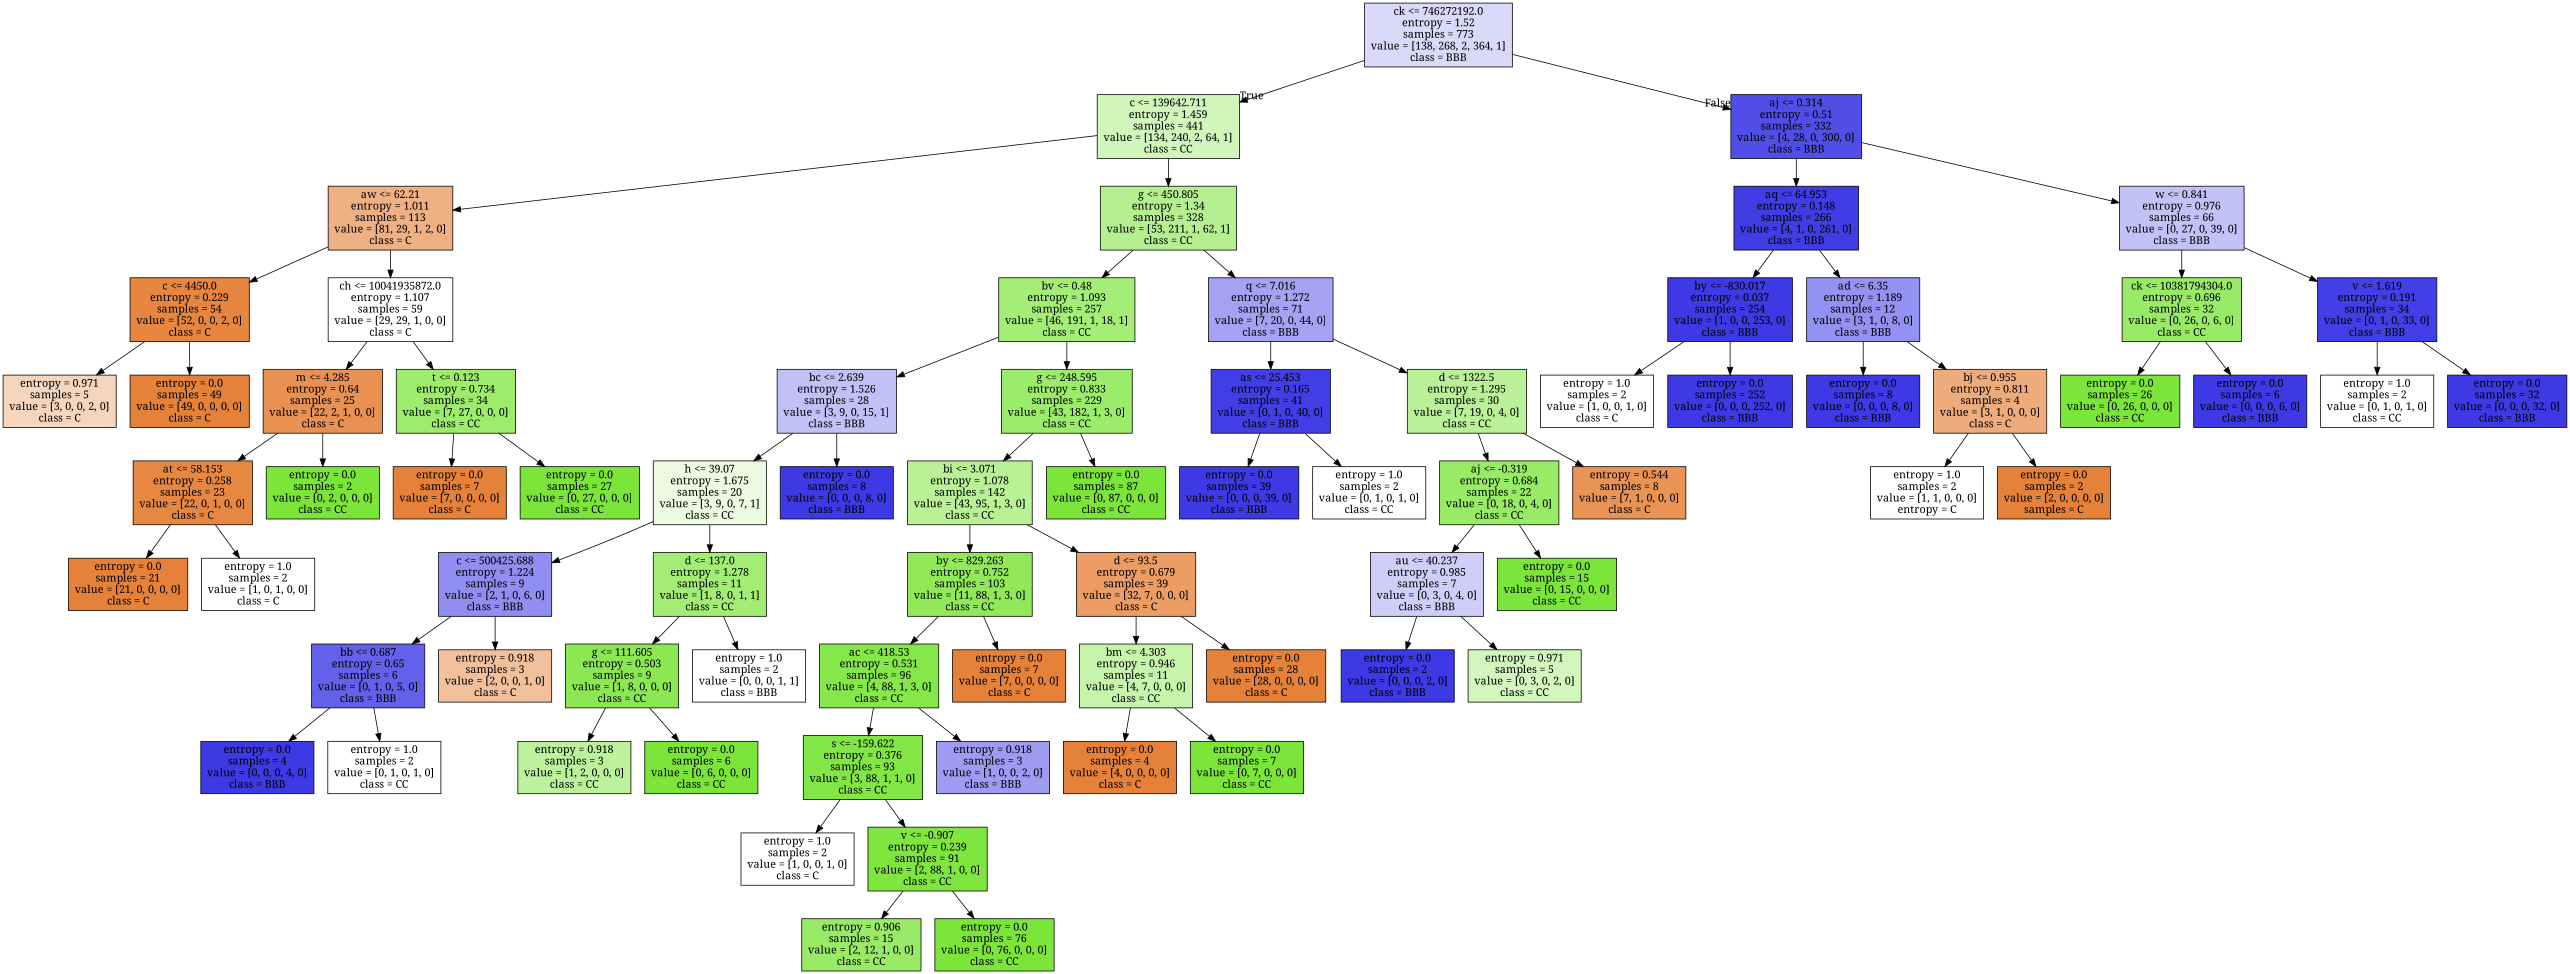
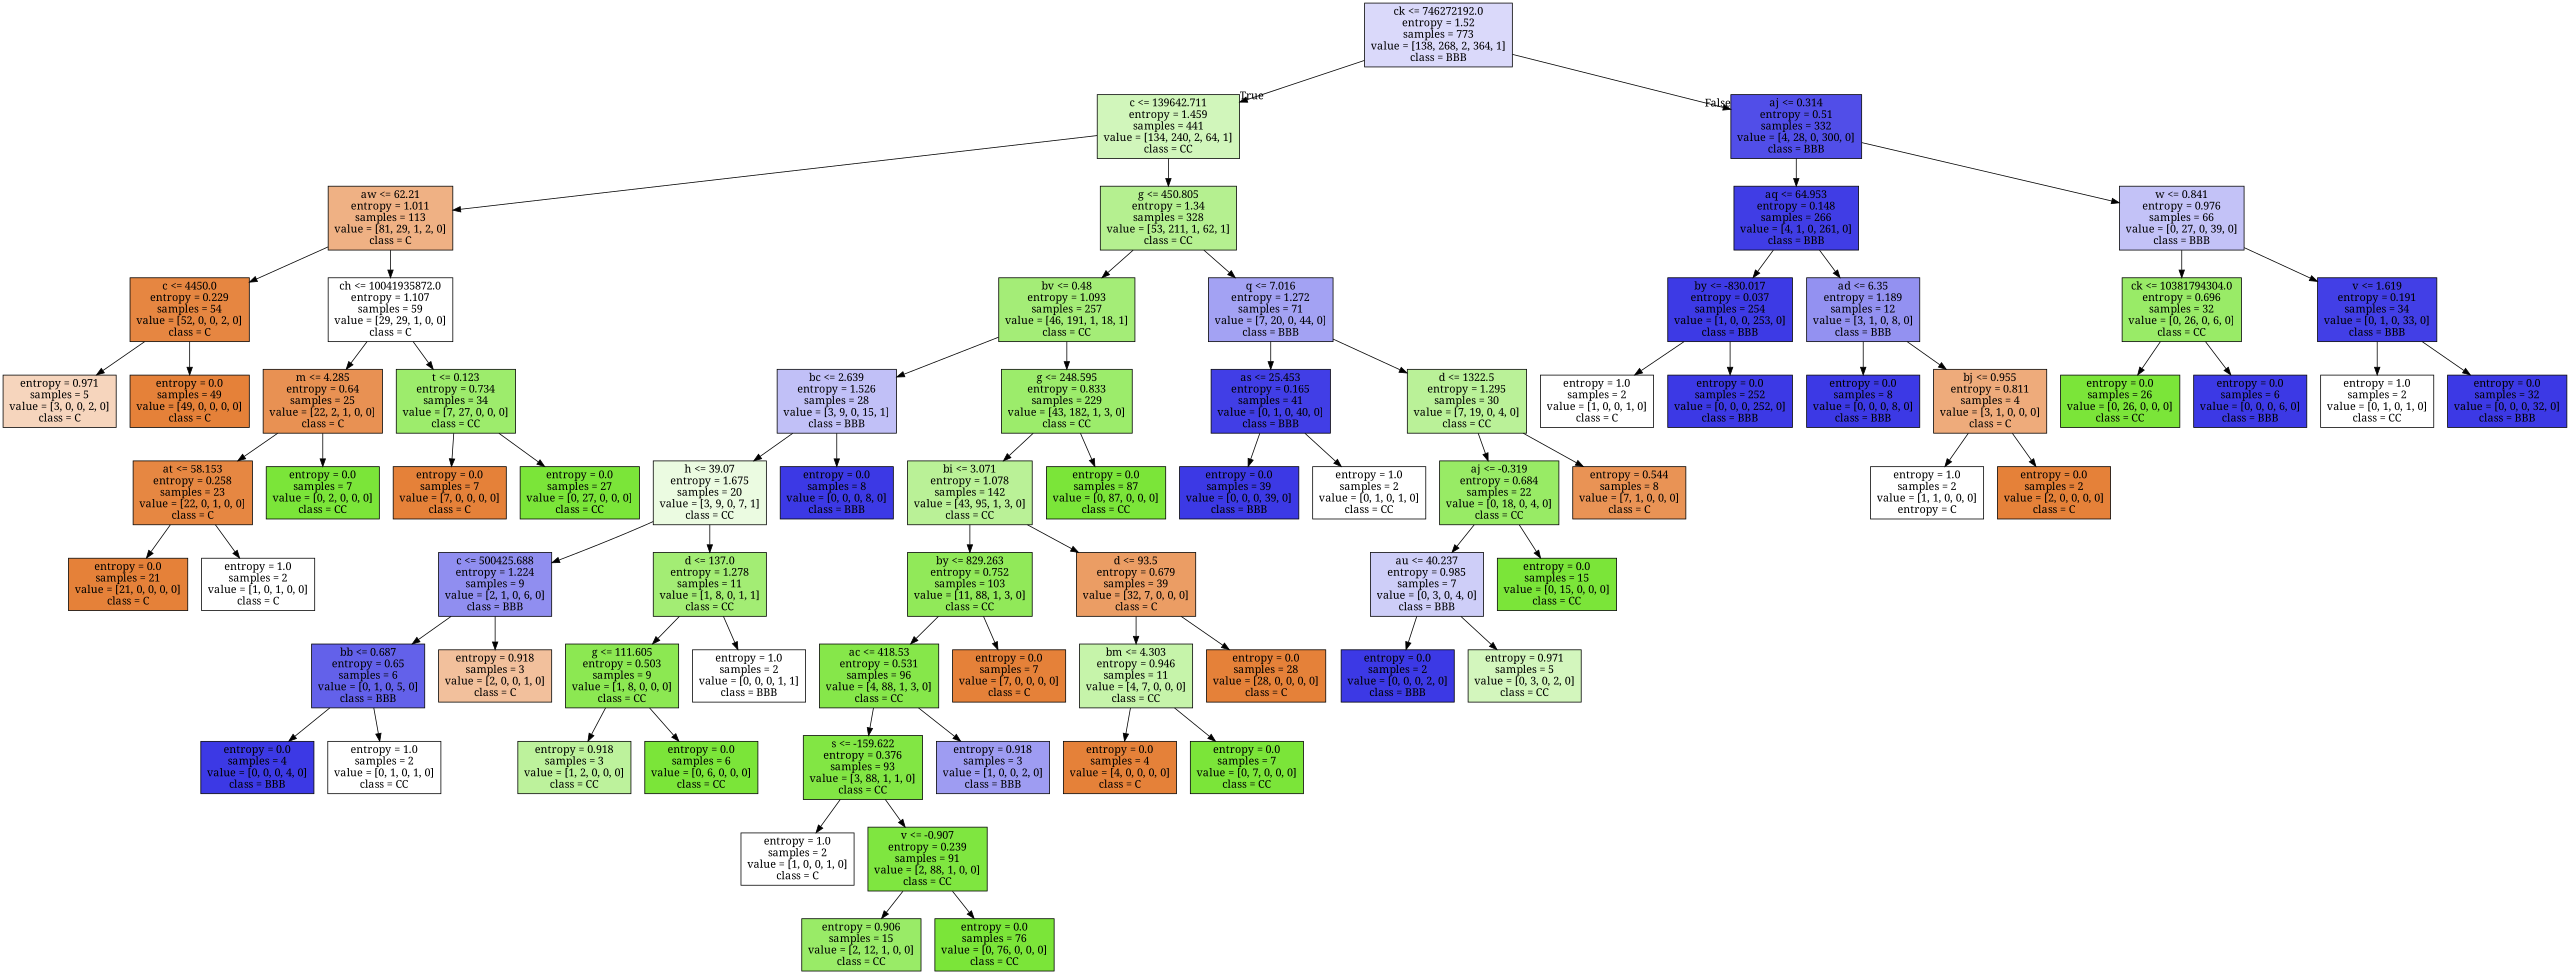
(323, 493) -> (323, 493)
(2054, 493) -> (2054, 493)
